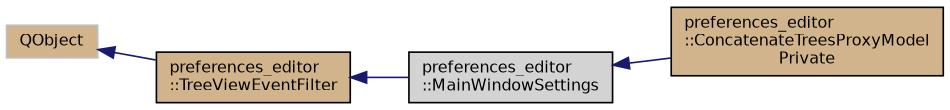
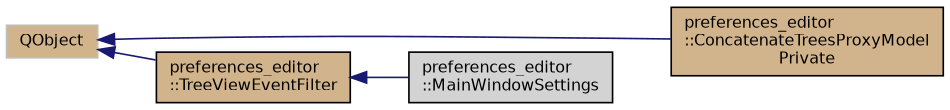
(650, 61) -> (393, 36)
